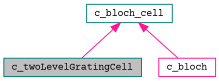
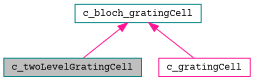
(129, 13) -> (138, 13)
(187, 67) -> (205, 67)
